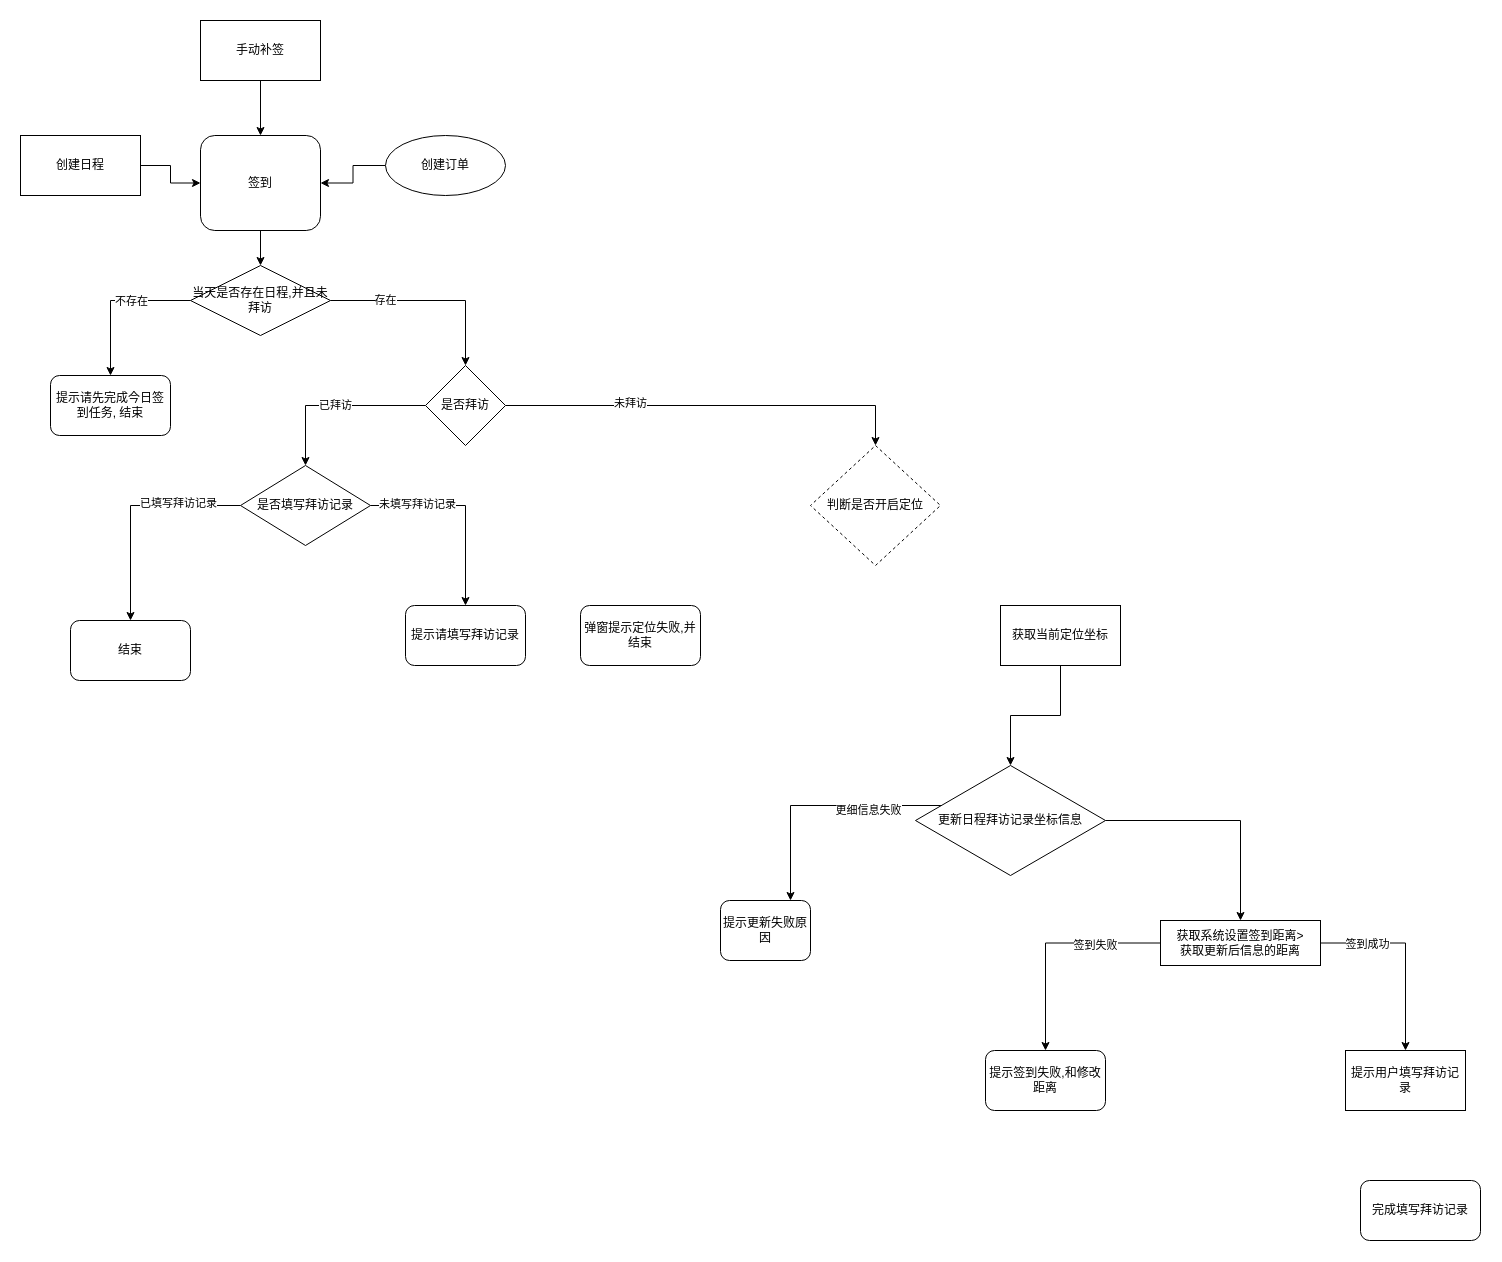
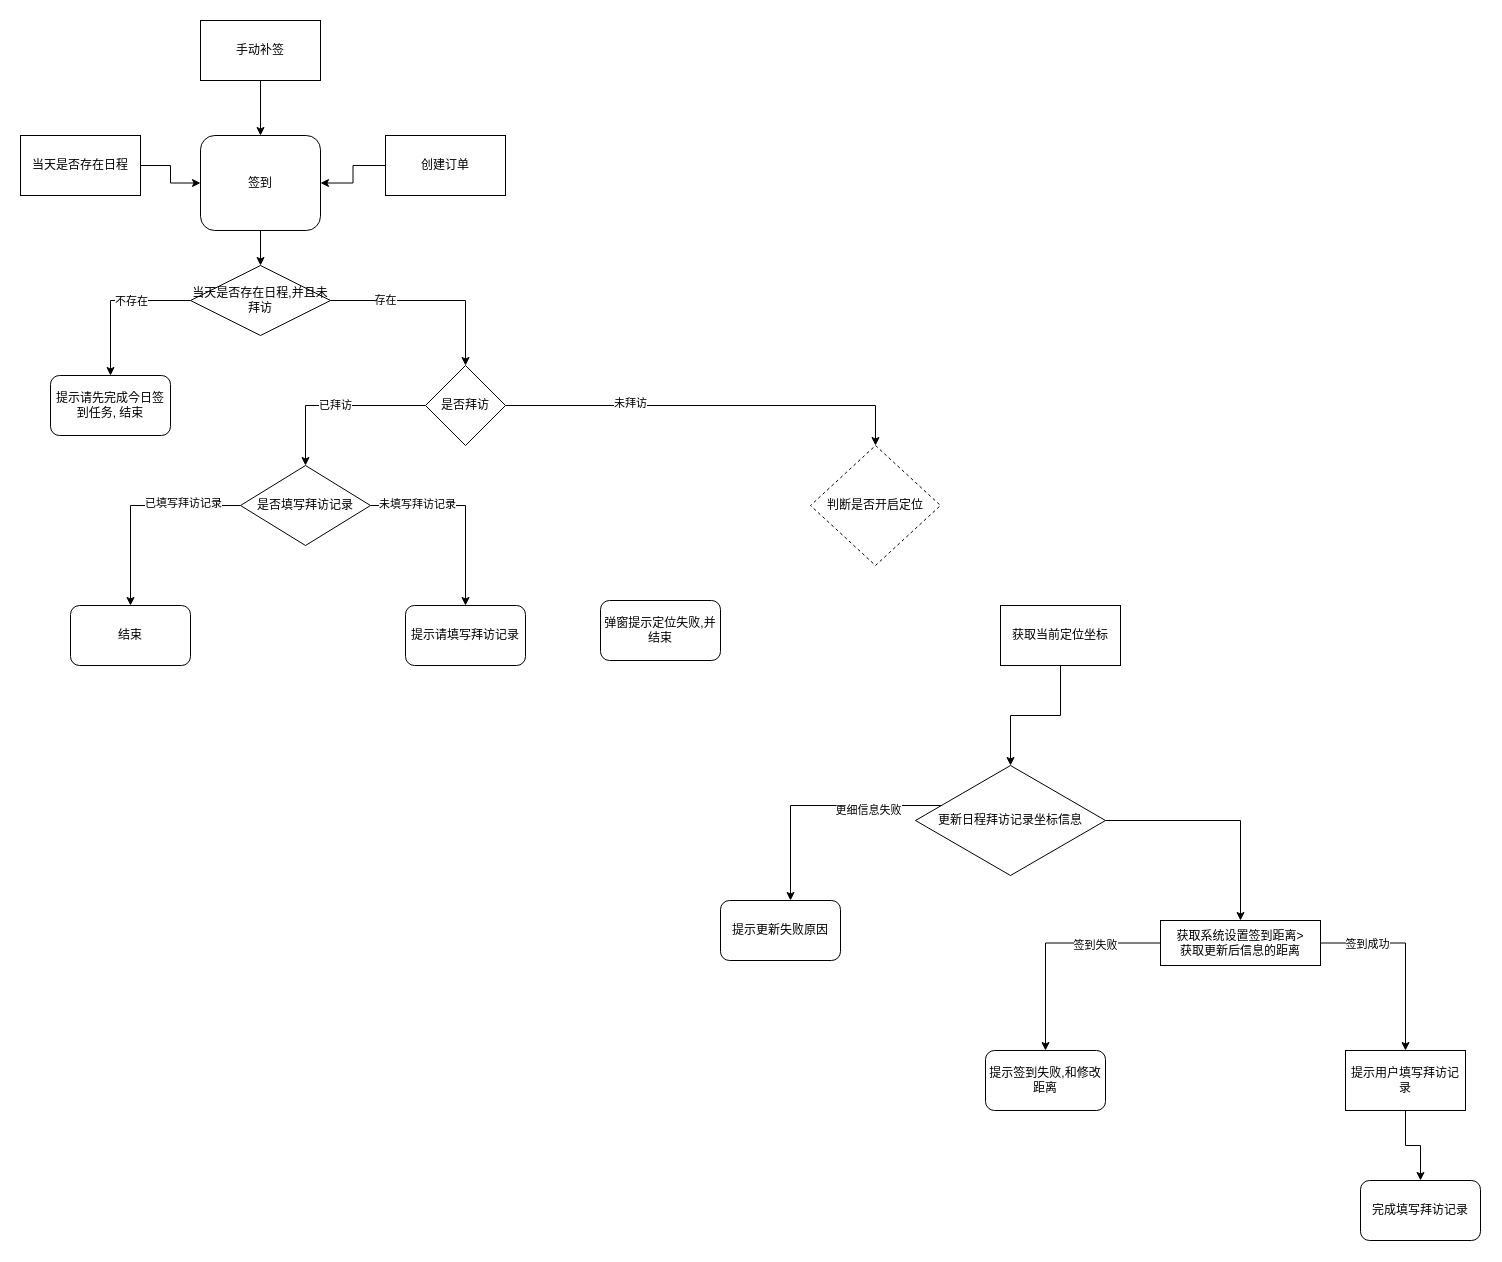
(81, 166) -> (81, 166)
(446, 166) -> (446, 166)
(641, 636) -> (661, 631)
(131, 651) -> (131, 636)
(766, 931) -> (781, 931)
none -> (1410, 1146)
